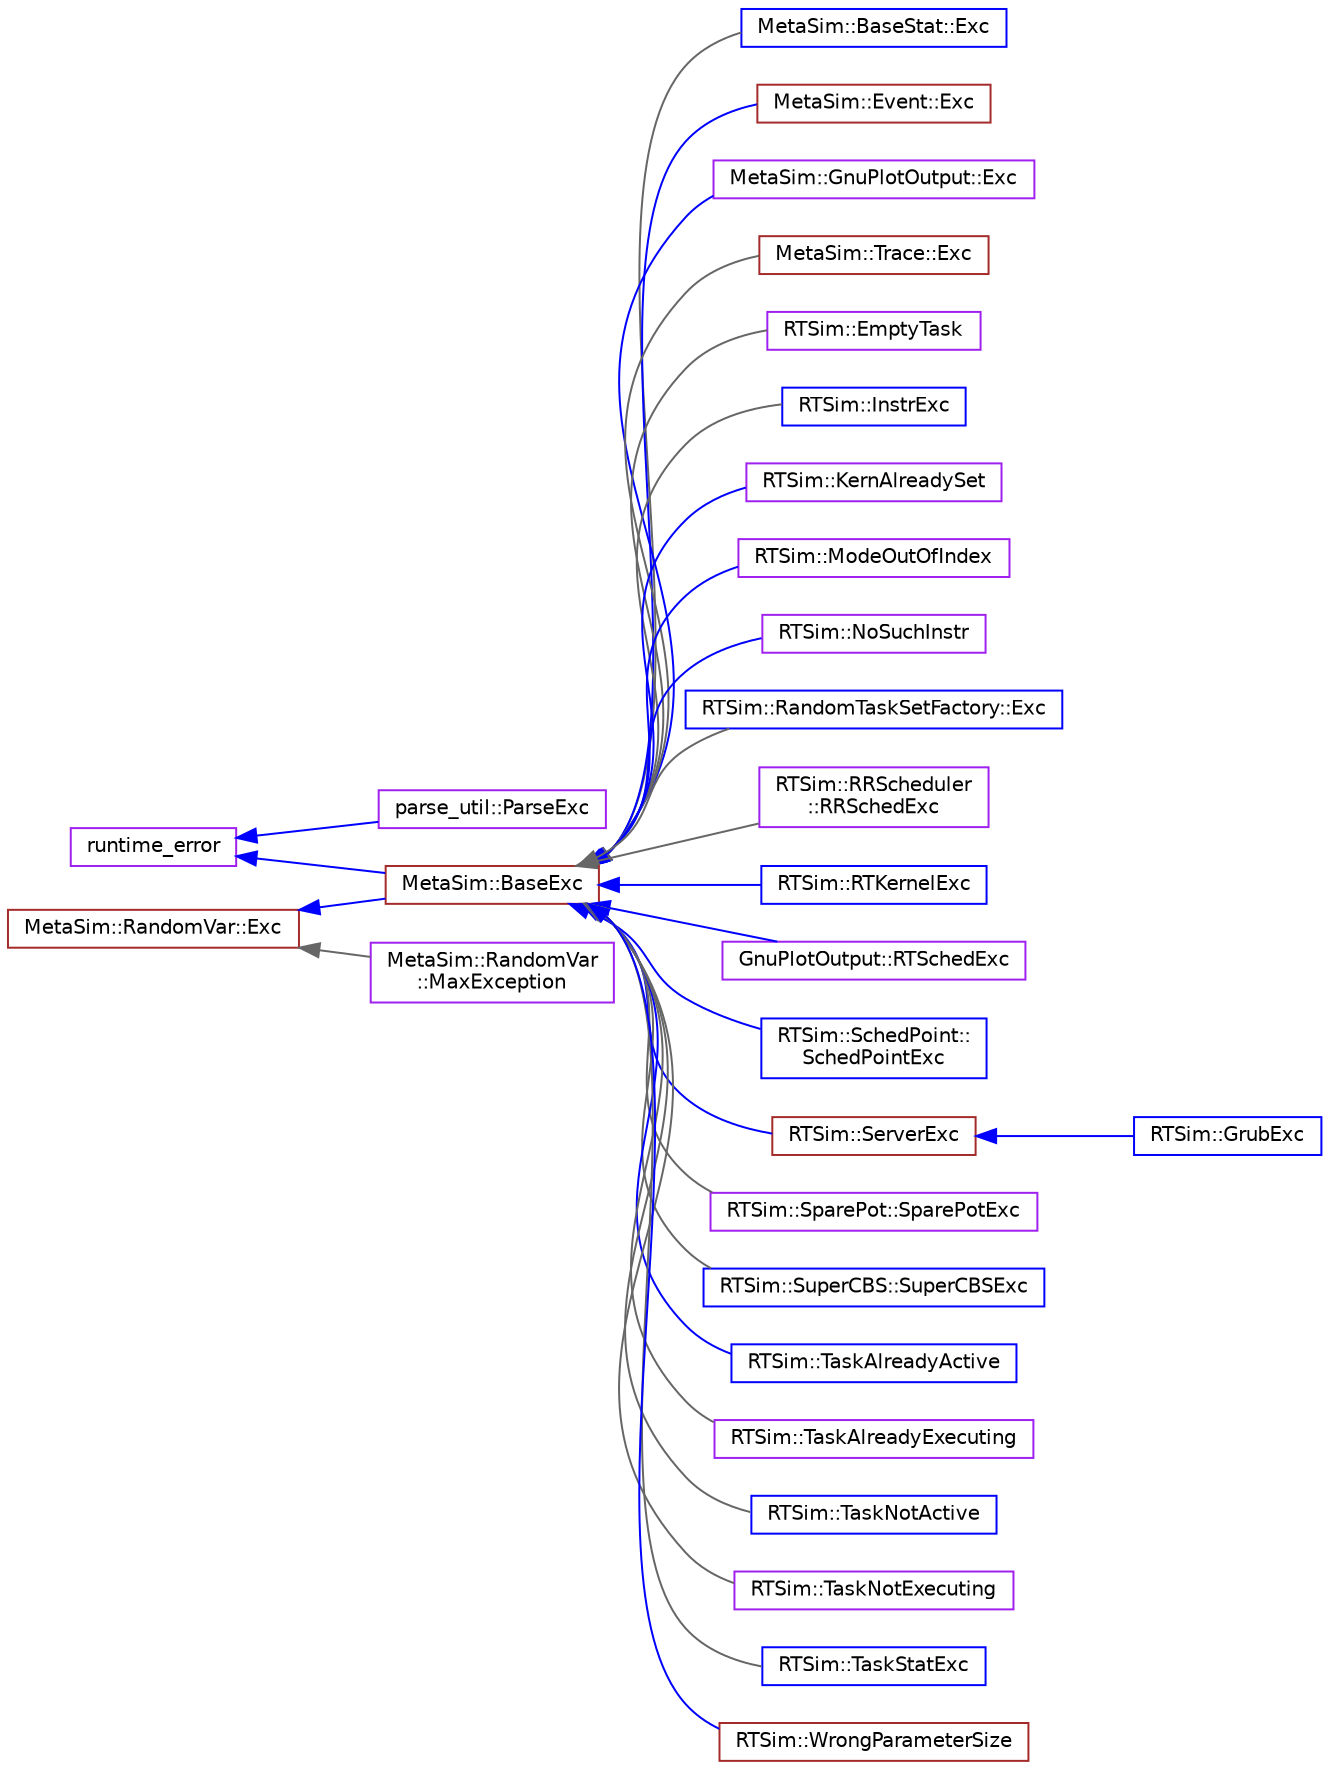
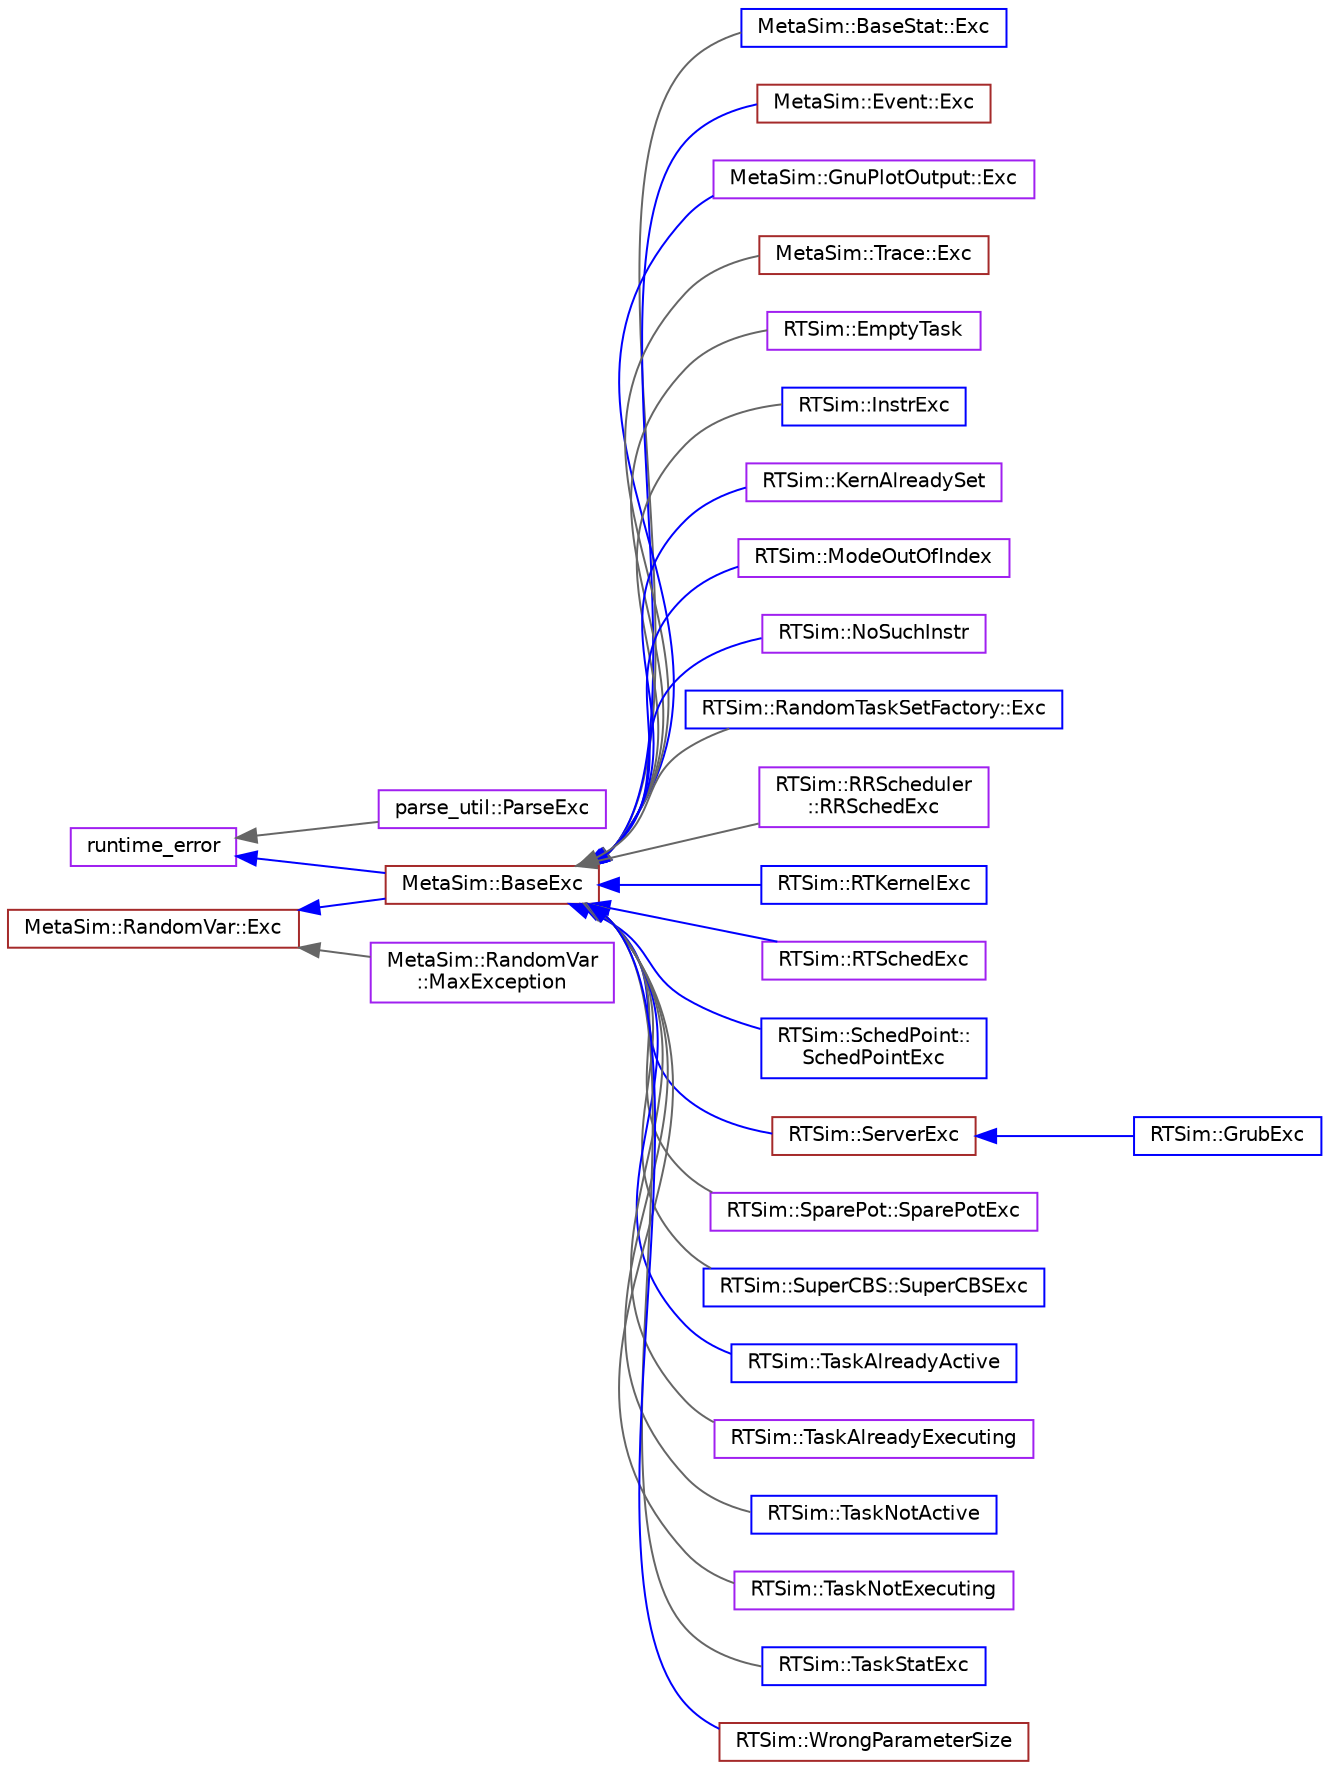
(317, 829) -> (317, 829)
(874, 961) -> (874, 961)
